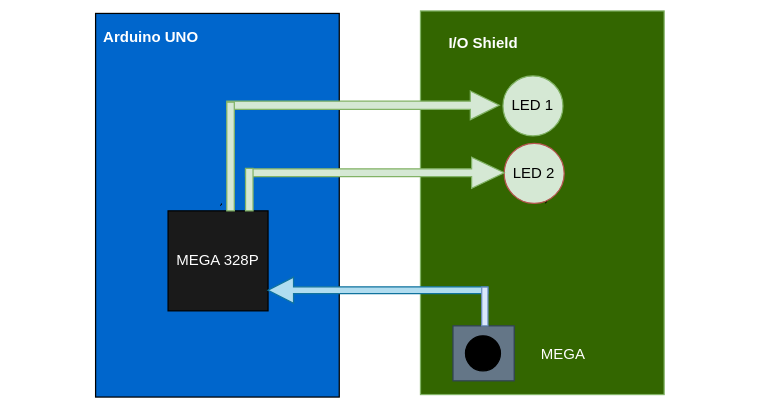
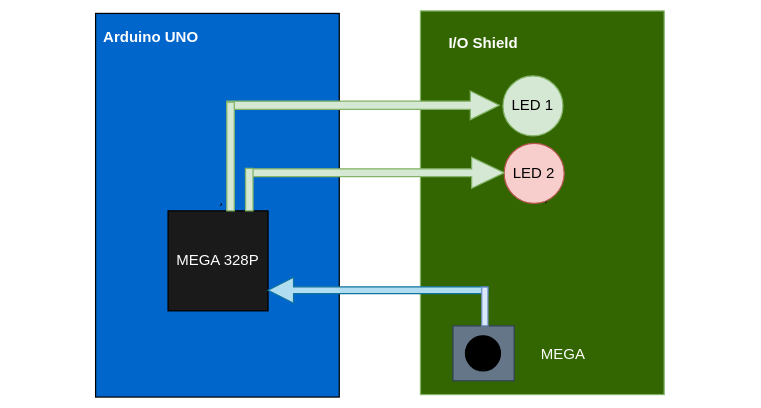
(534, 173) -> (534, 173)
